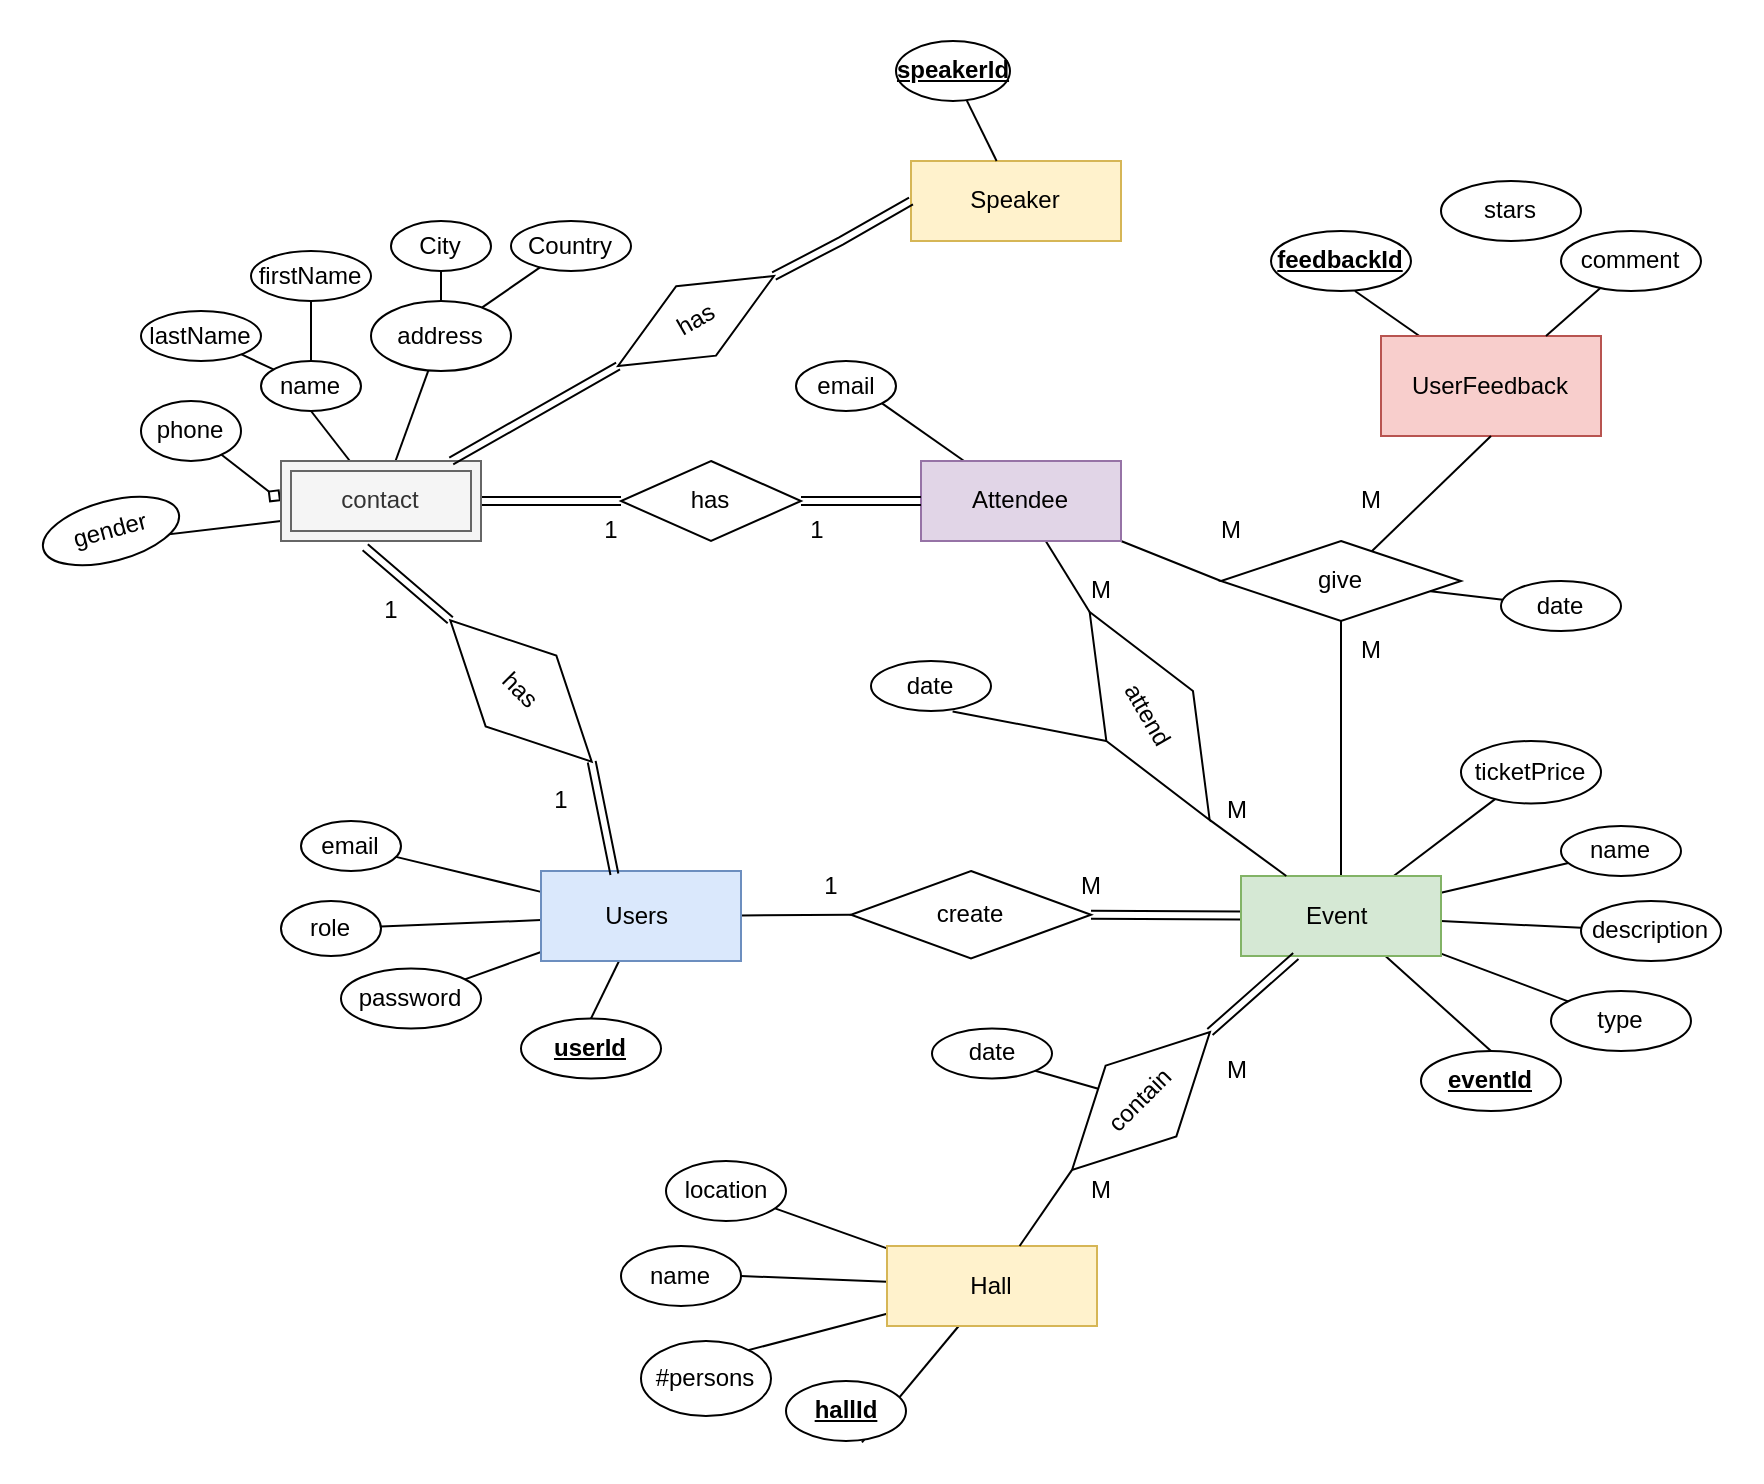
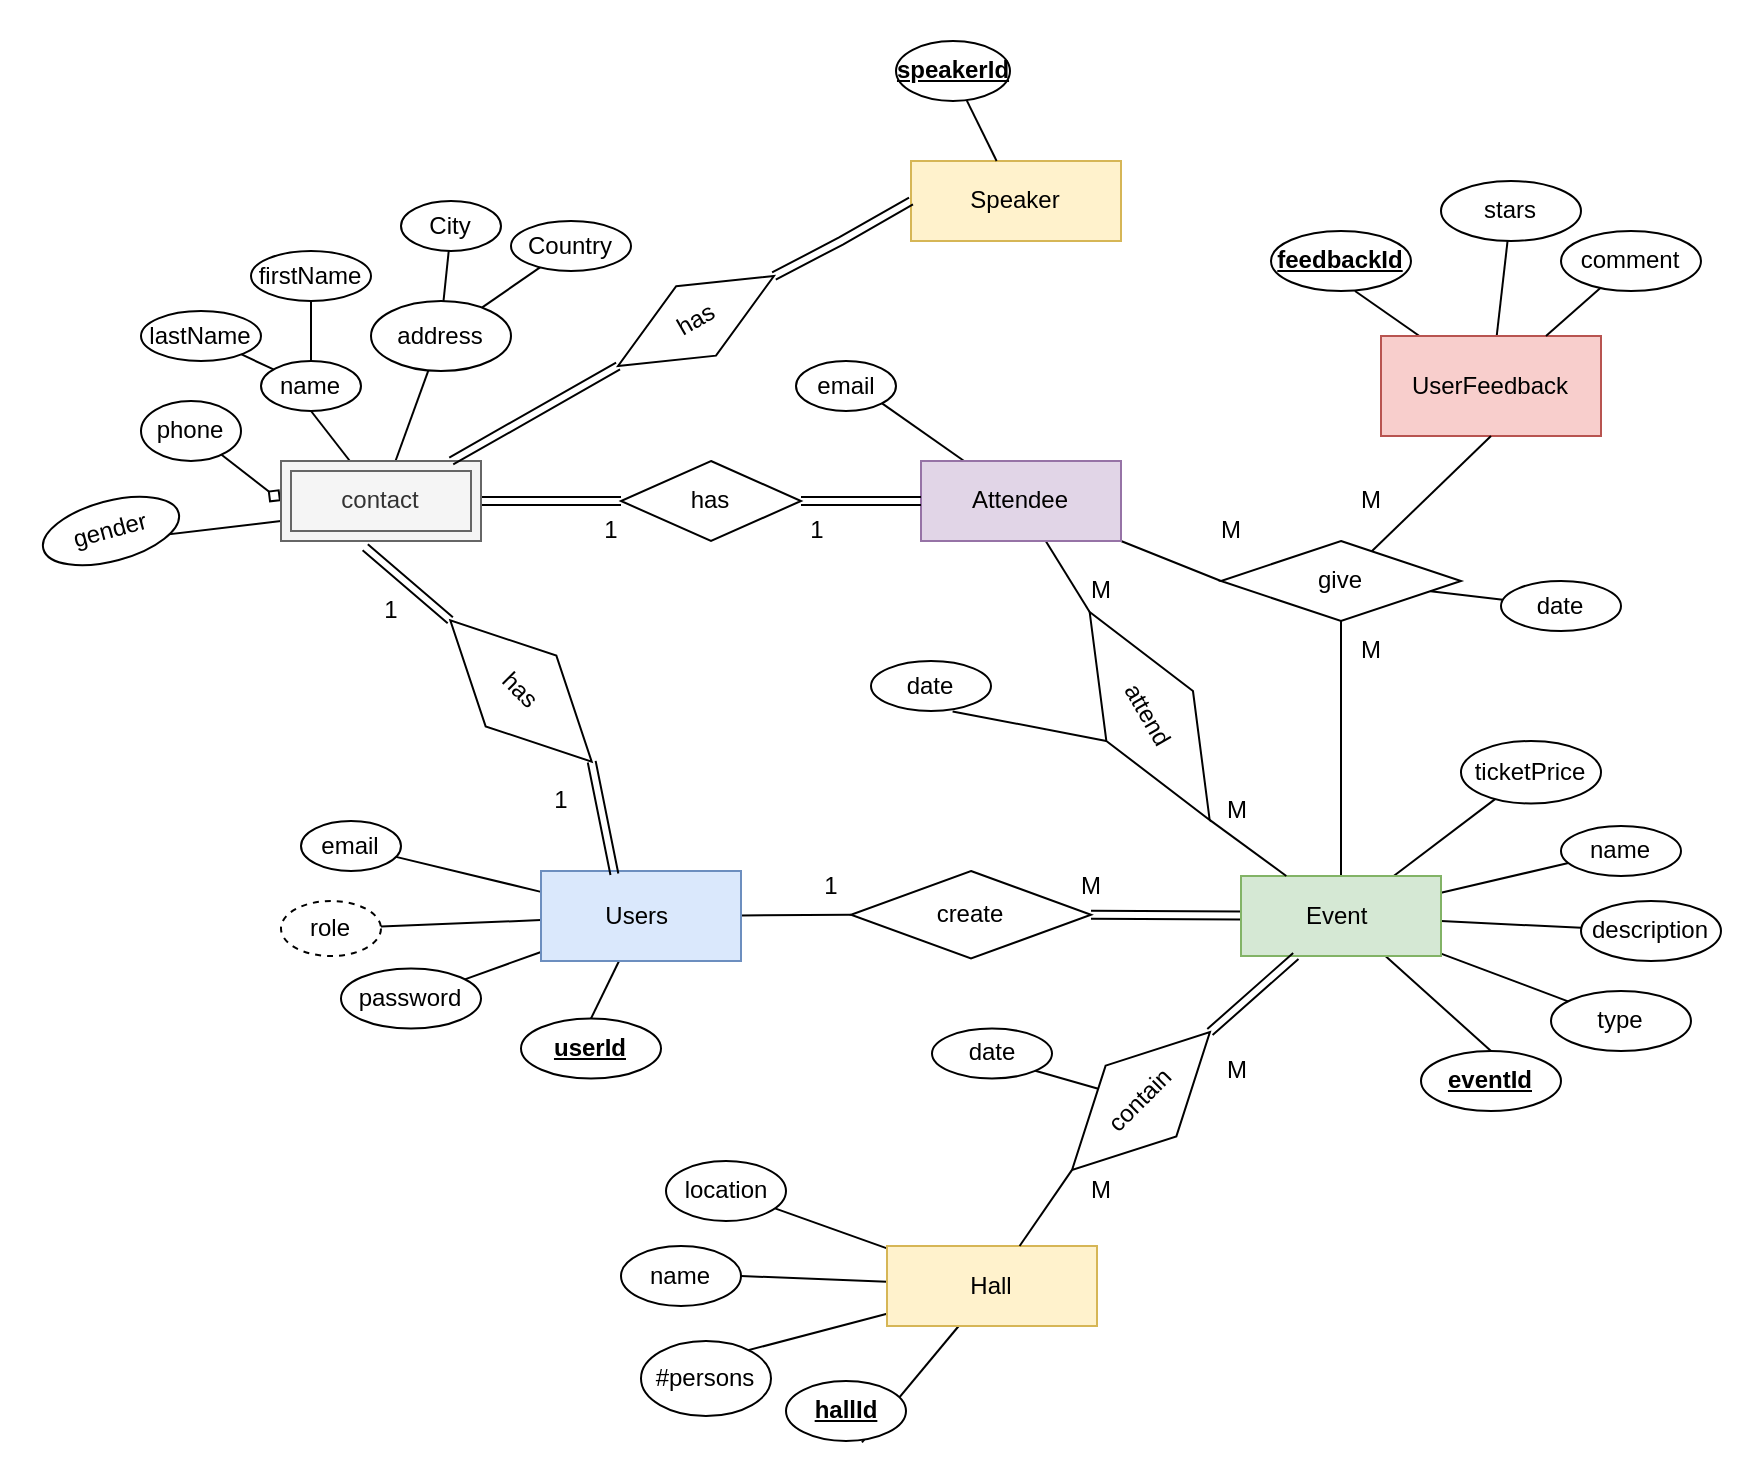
(441, 246) -> (451, 226)
none -> (1502, 289)
(331, 929) -> (331, 929)
